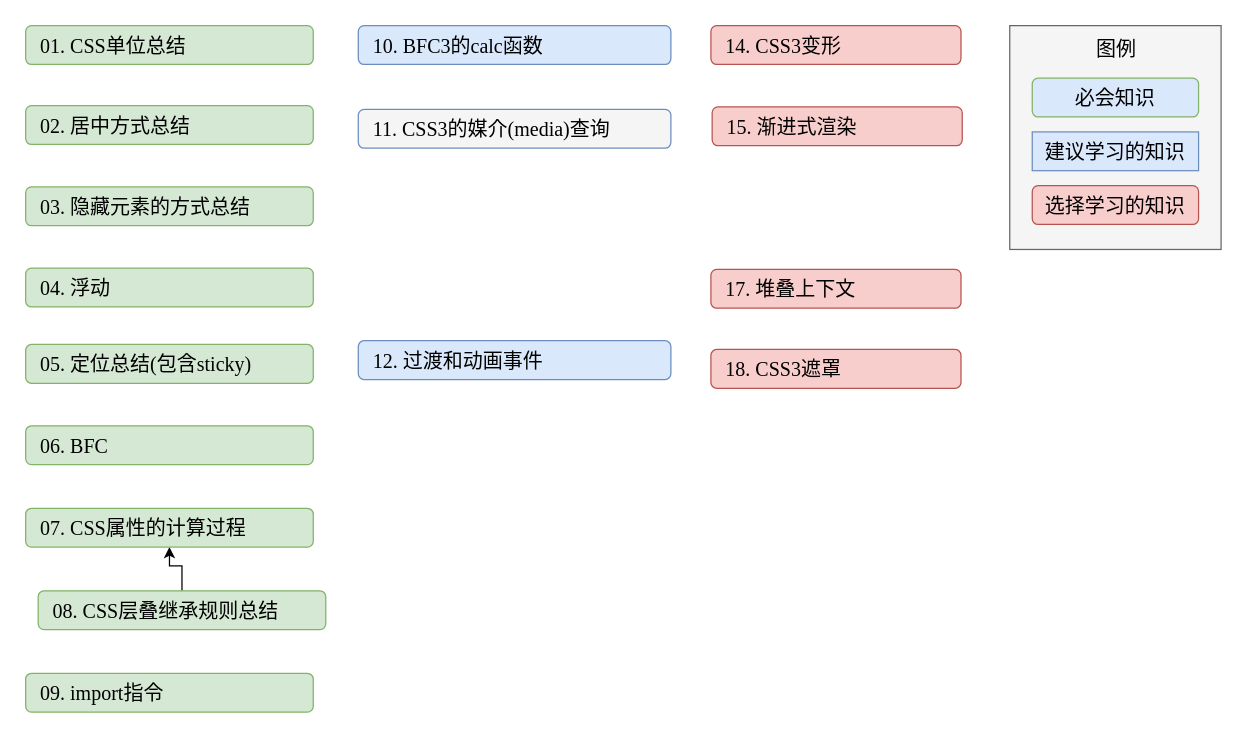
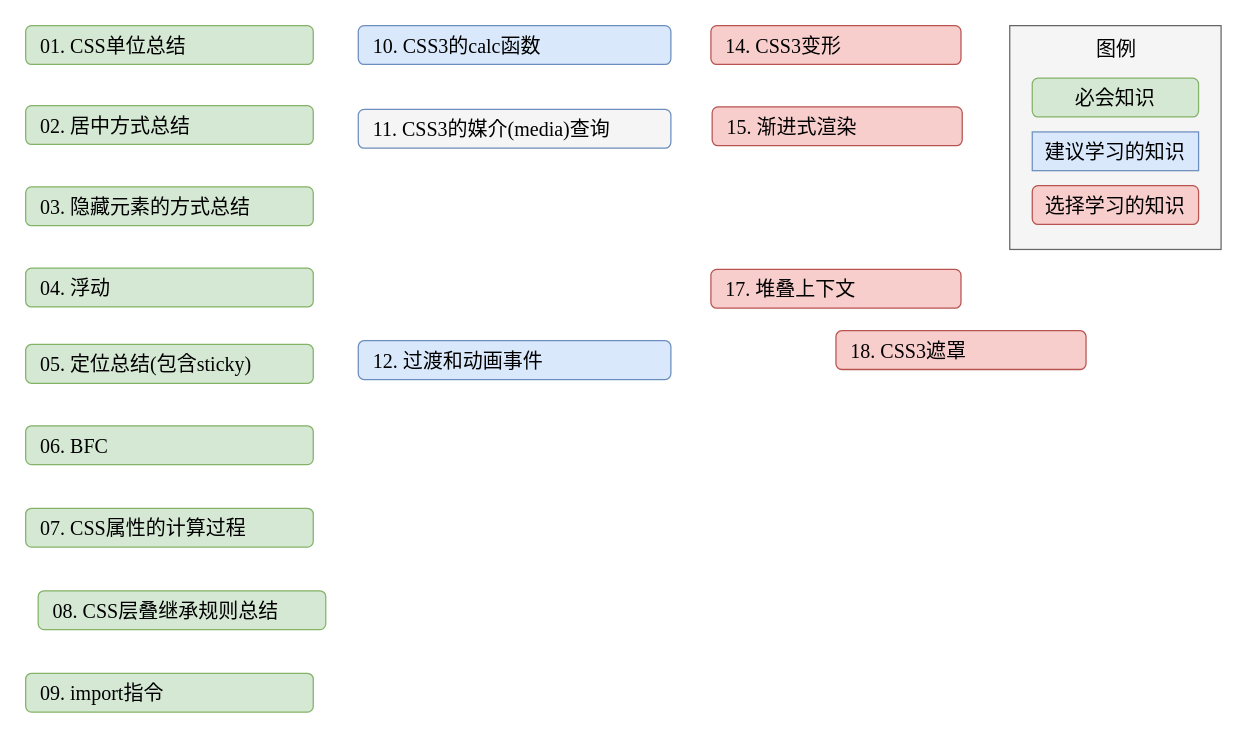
(463, 46) -> (463, 46)
(1115, 98) -> (1115, 98)
(836, 369) -> (961, 350)
(182, 568) -> none
